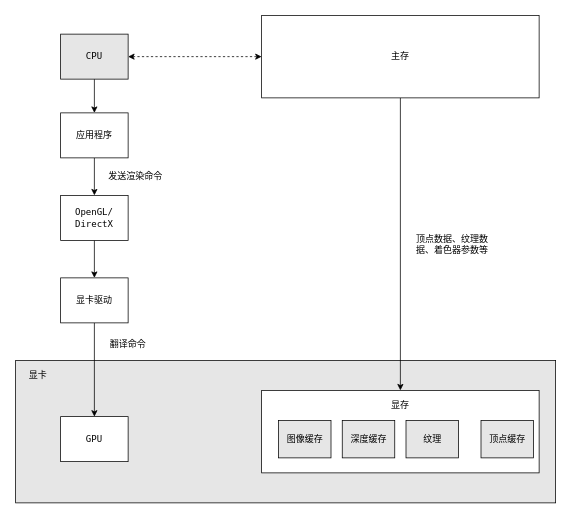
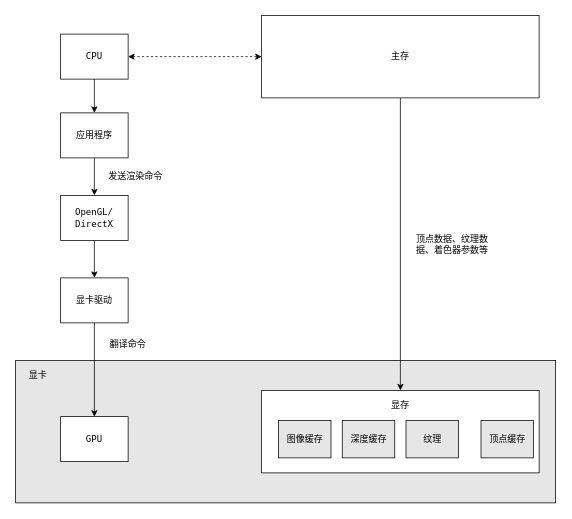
(94, 57) -> (94, 57)
